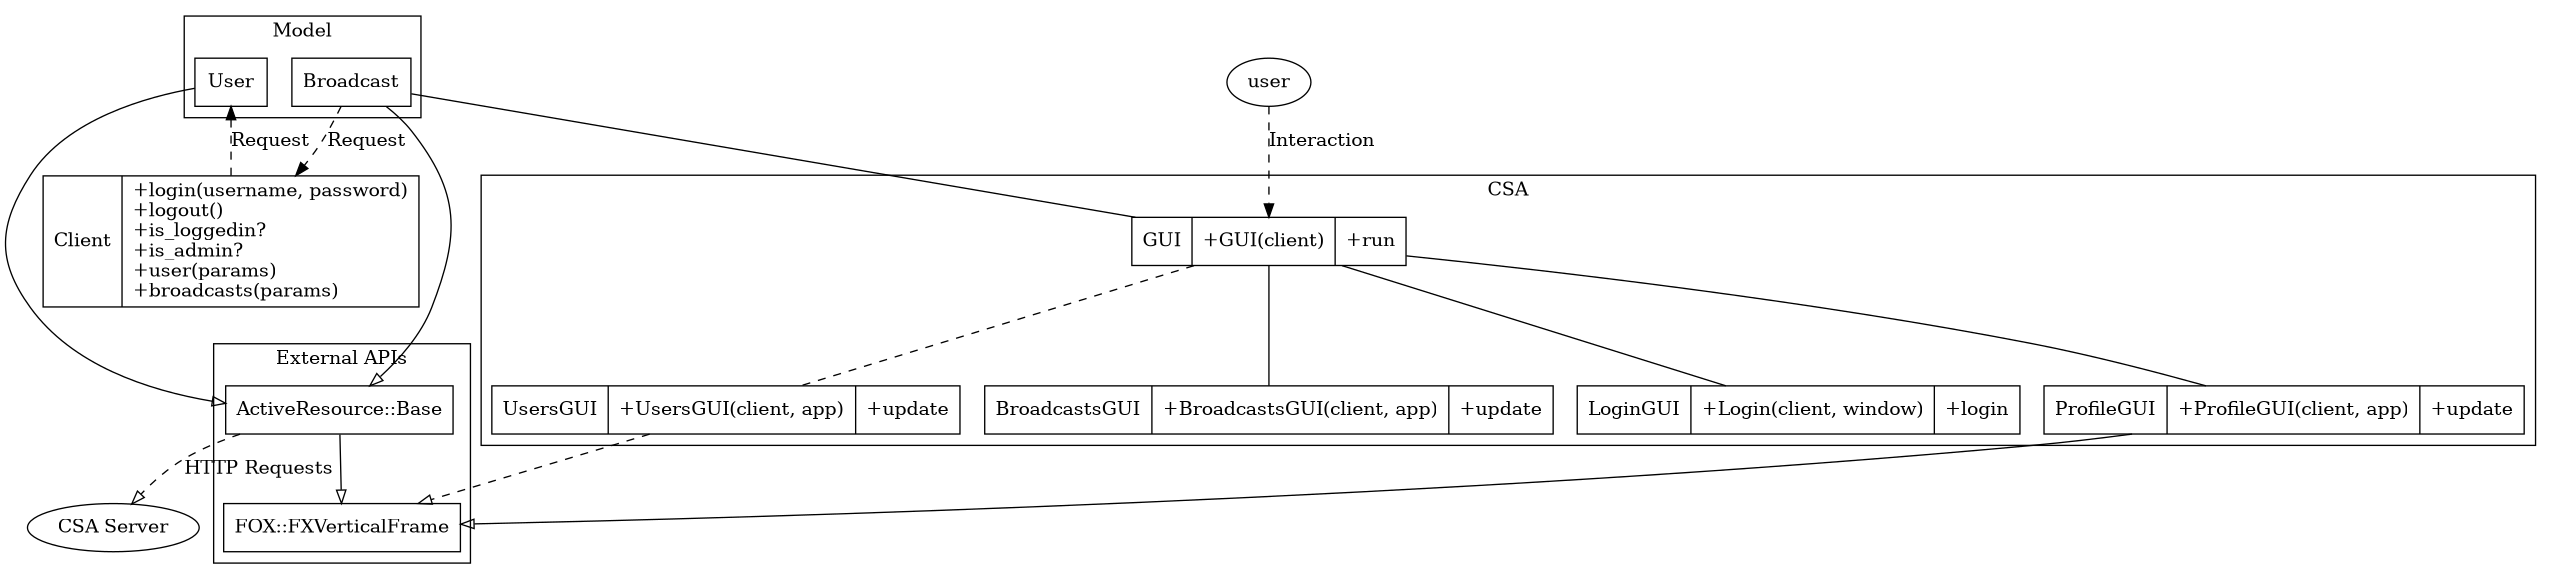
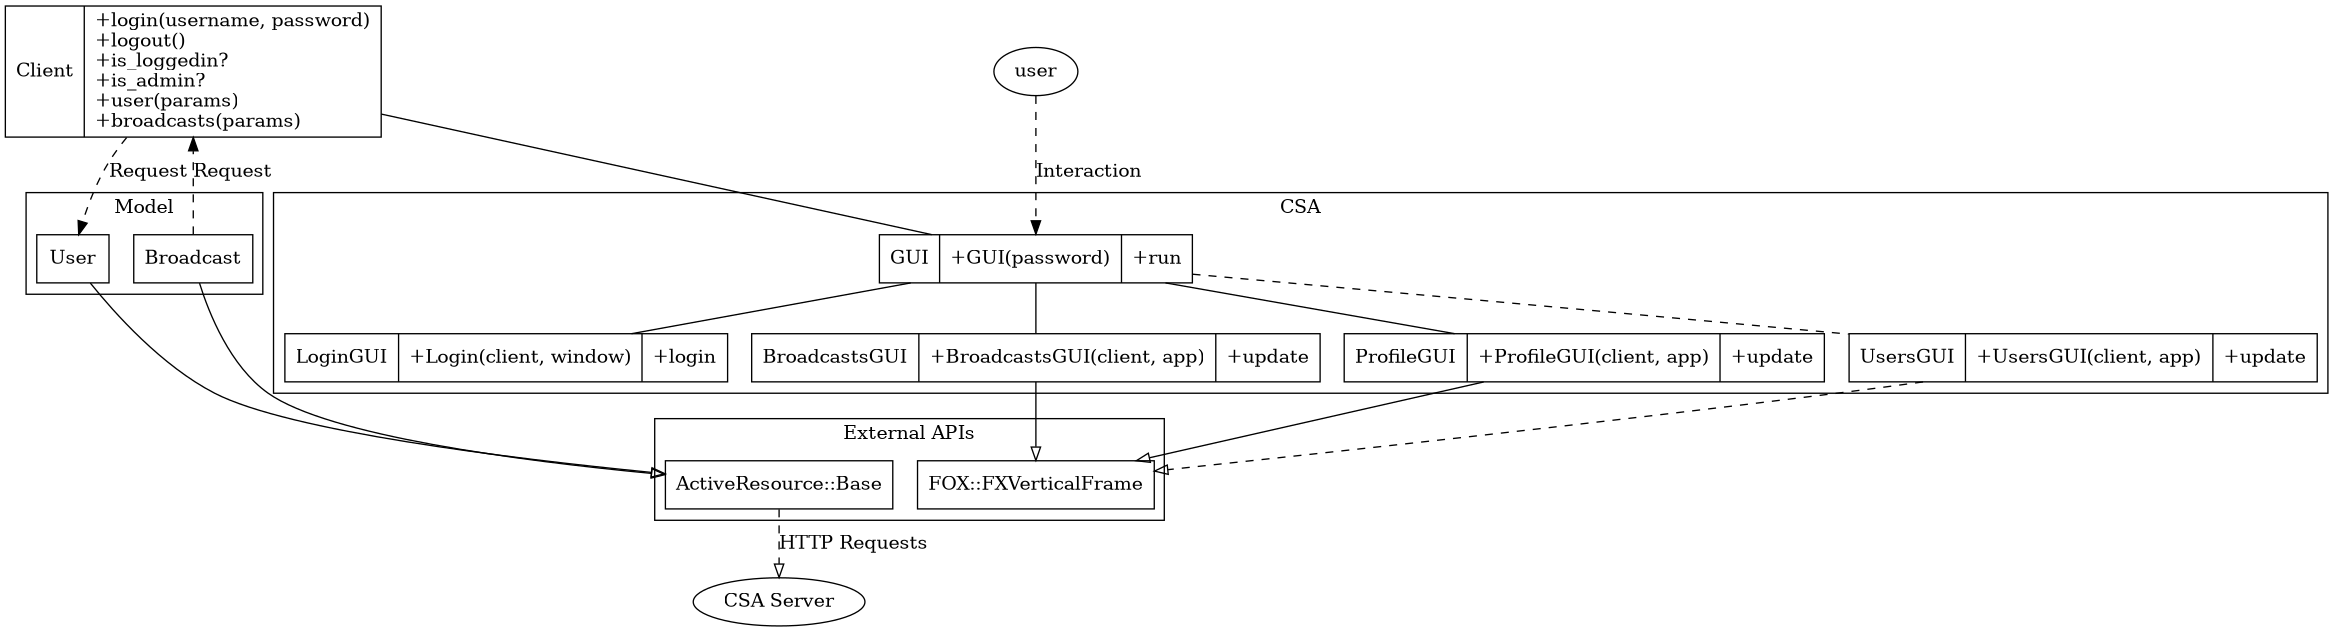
(773, 156) -> (657, 174)
(1264, 241) -> (1031, 258)
(341, 462) -> (1036, 409)
